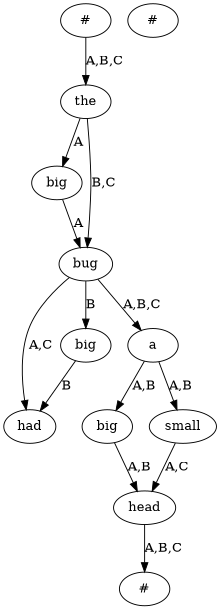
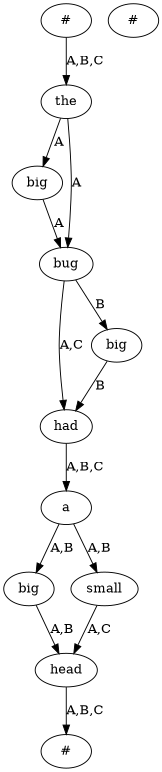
(104, 183) -> (77, 183)
(116, 301) -> (66, 462)
